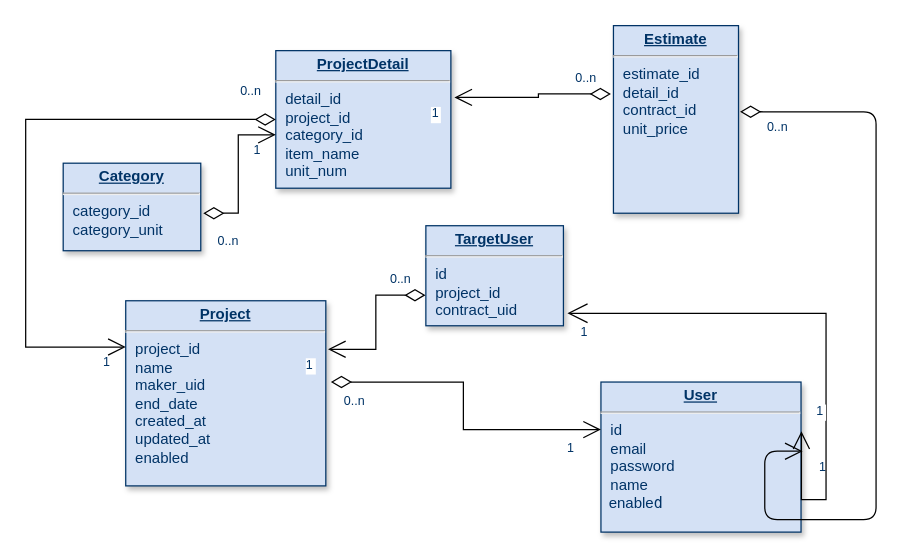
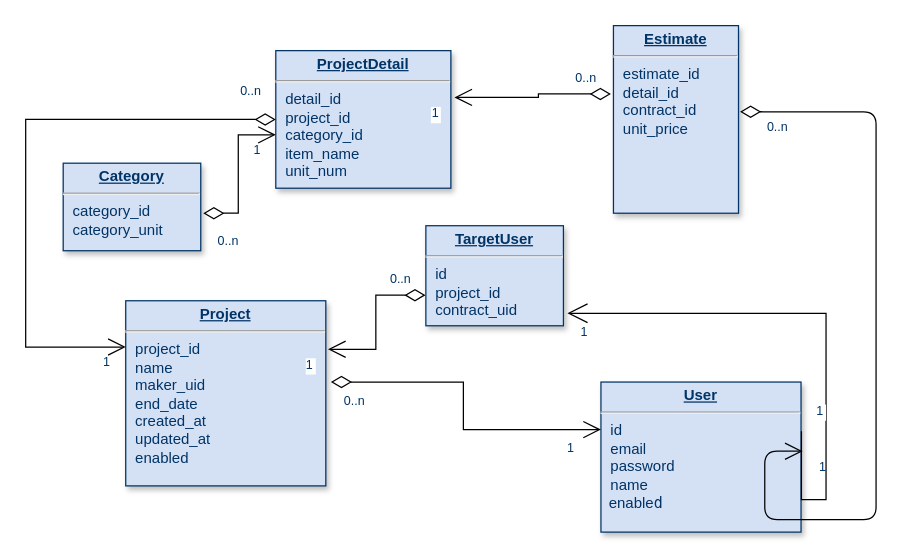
(801, 437) -> (801, 436)
